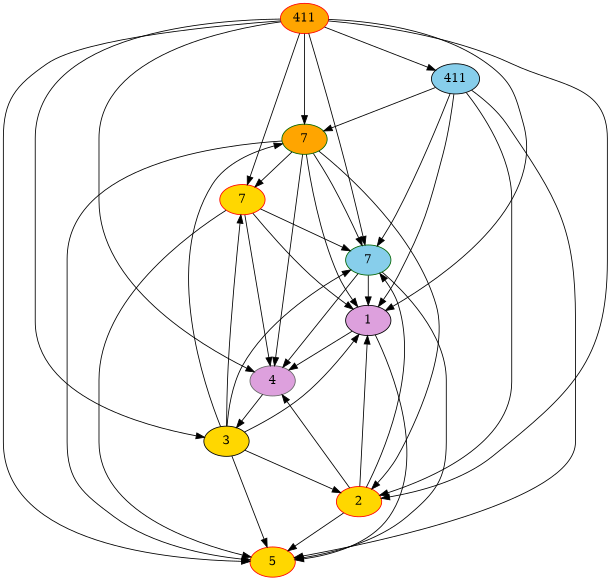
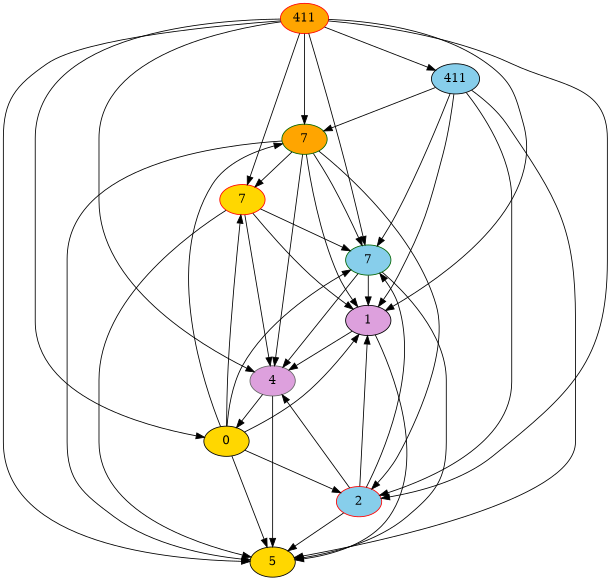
(226, 441) -> (226, 441)
none -> (273, 471)
(359, 502) -> (359, 502)
(273, 562) -> (273, 562)
